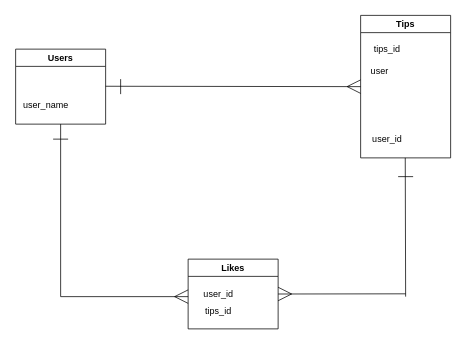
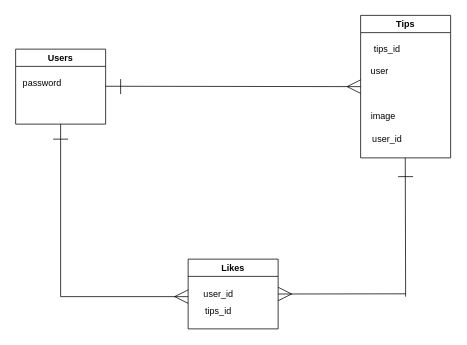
none -> (42, 83)
(45, 105) -> none
none -> (383, 117)
